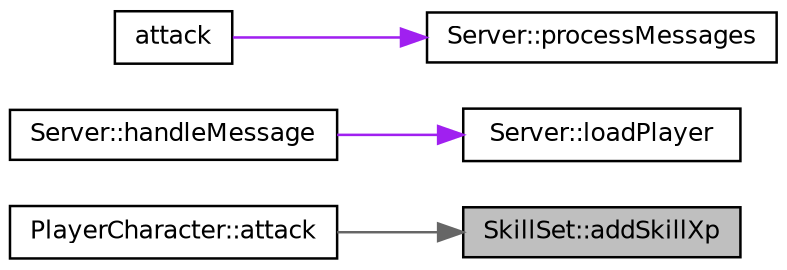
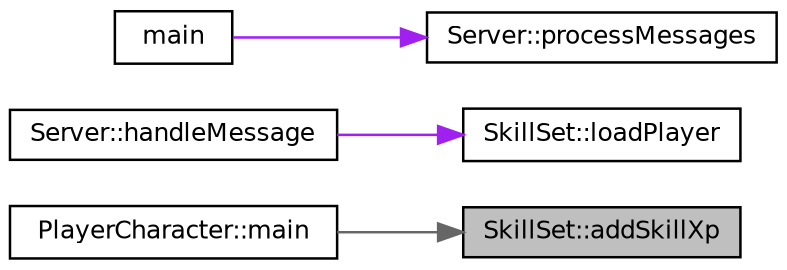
(174, 37) -> (174, 37)
(602, 135) -> (602, 135)
(174, 232) -> (174, 232)
